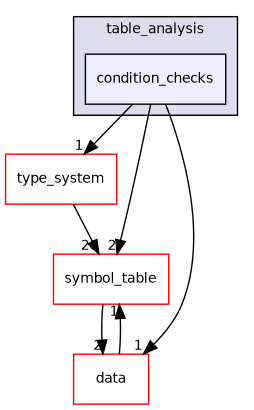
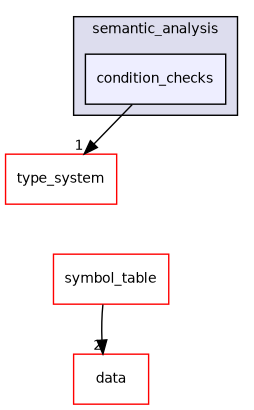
(156, 30) -> (156, 30)
(136, 172) -> none
(83, 223) -> none
(193, 228) -> none
(120, 336) -> none
